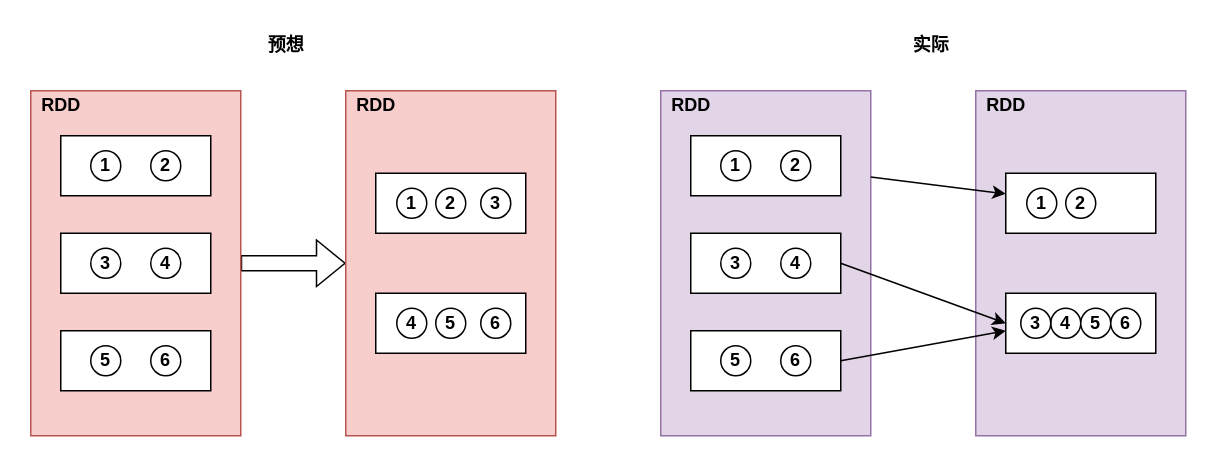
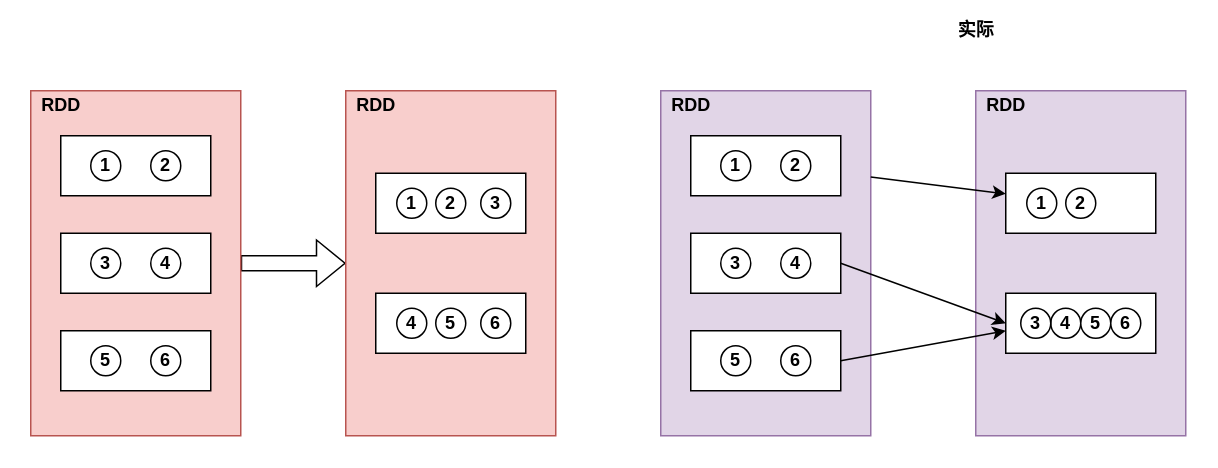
(286, 46) -> none
(931, 46) -> (976, 31)
